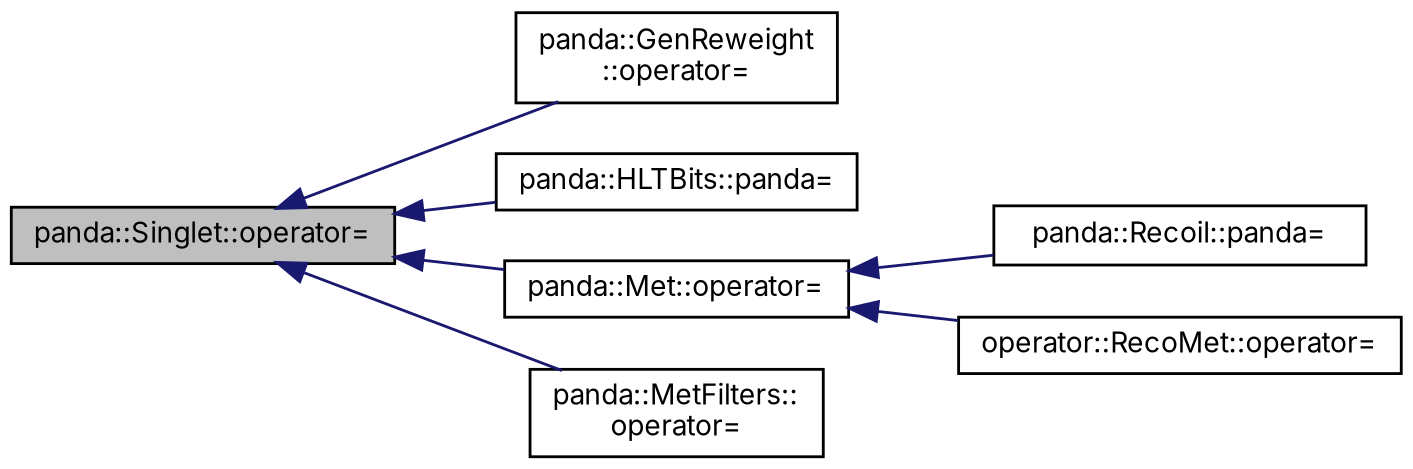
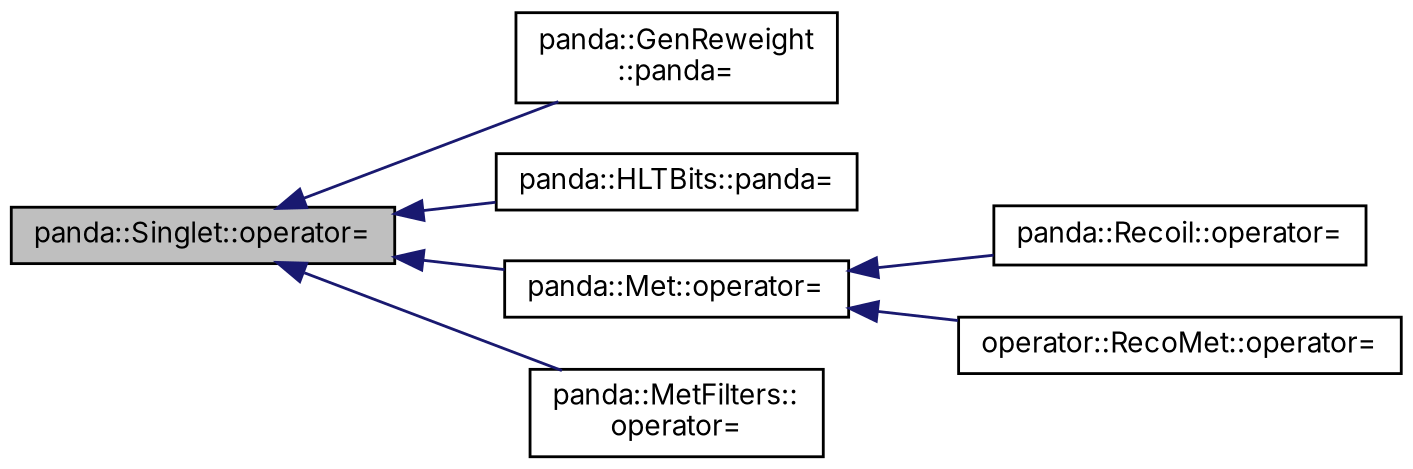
(677, 58) -> (677, 58)
(1180, 235) -> (1180, 235)
